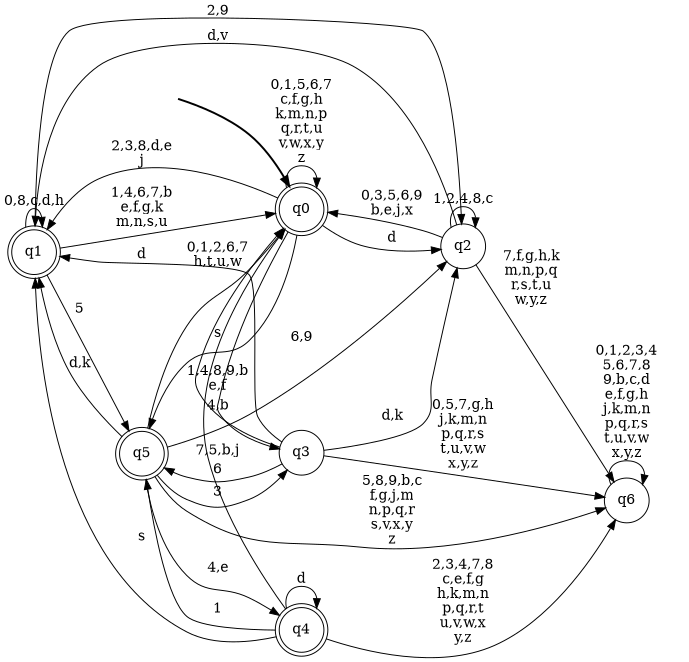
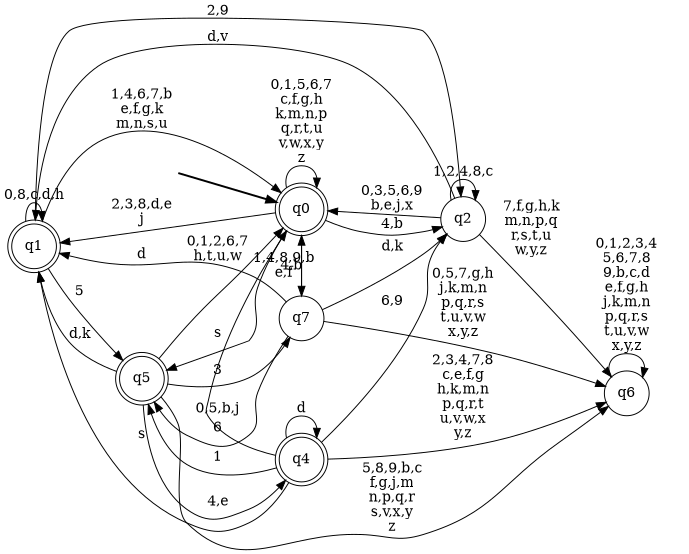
(392, 238) -> (392, 224)
(313, 373) -> (399, 351)
(218, 451) -> (218, 409)
(302, 453) -> (302, 318)
